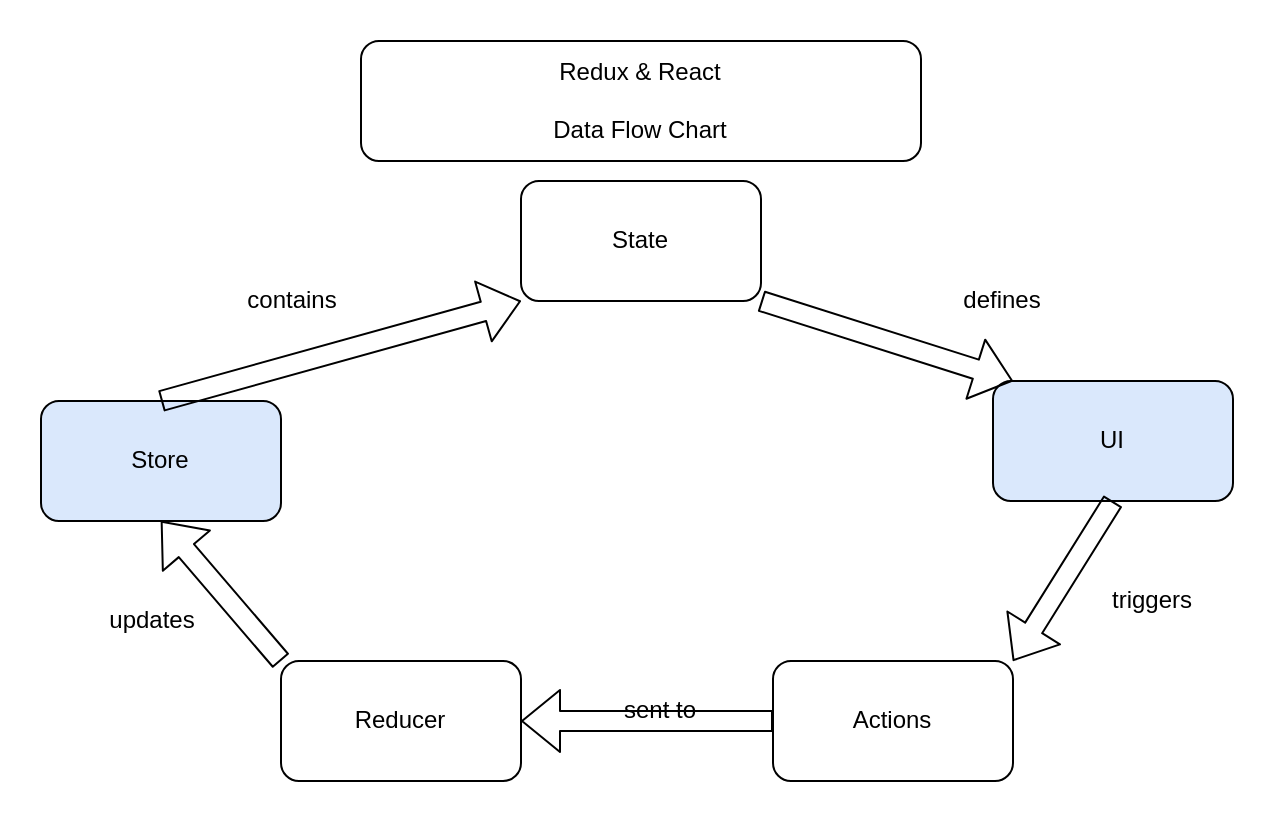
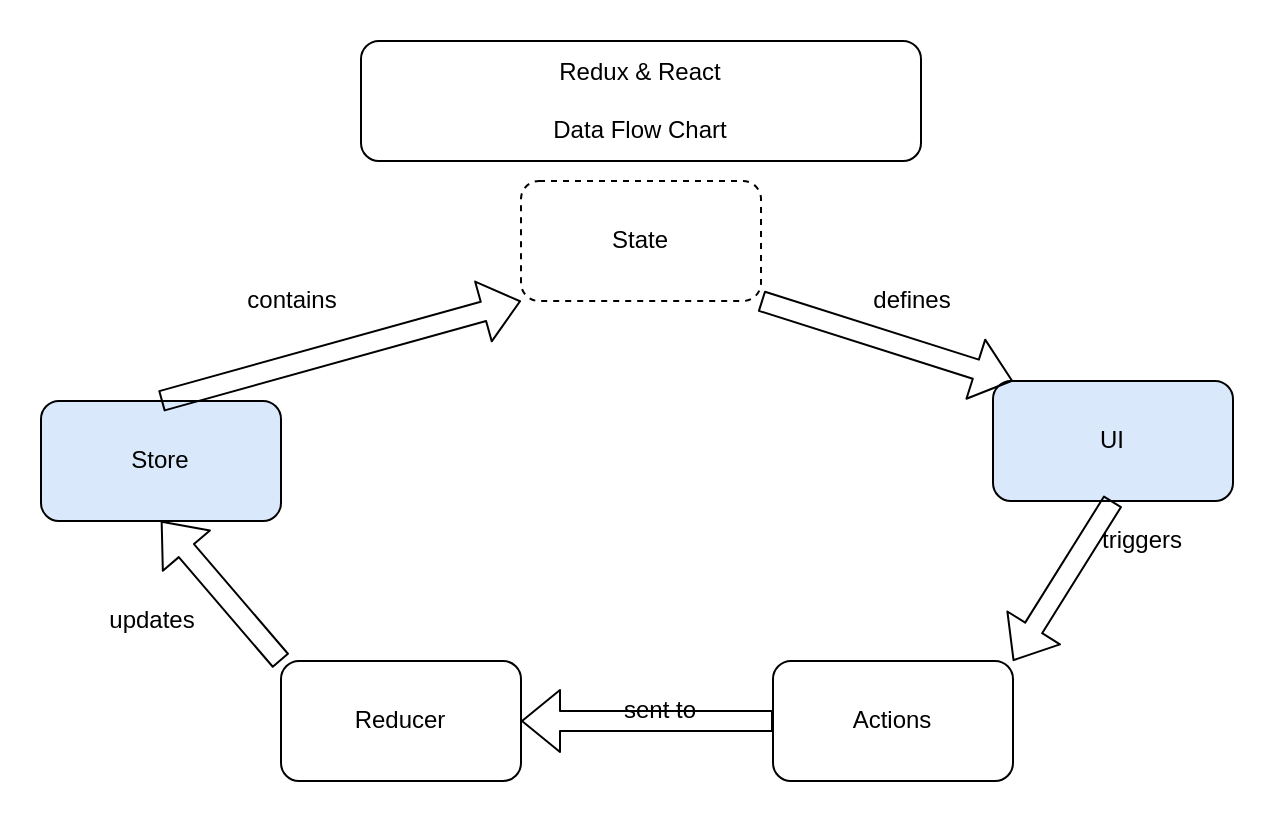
(641, 241) -> (641, 241)
(1003, 301) -> (913, 301)
(1153, 601) -> (1143, 541)
